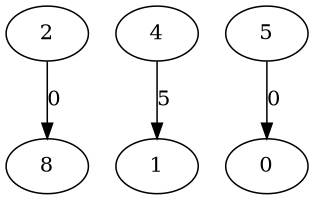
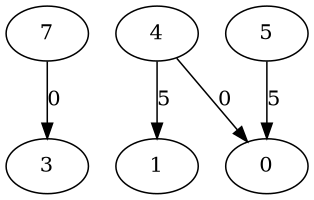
(47, 34) -> (47, 34)
none -> (207, 94)
(274, 100) -> (274, 100)
(47, 166) -> (47, 166)
